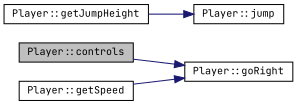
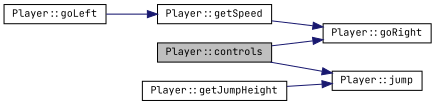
none -> (55, 14)
none -> (296, 67)
